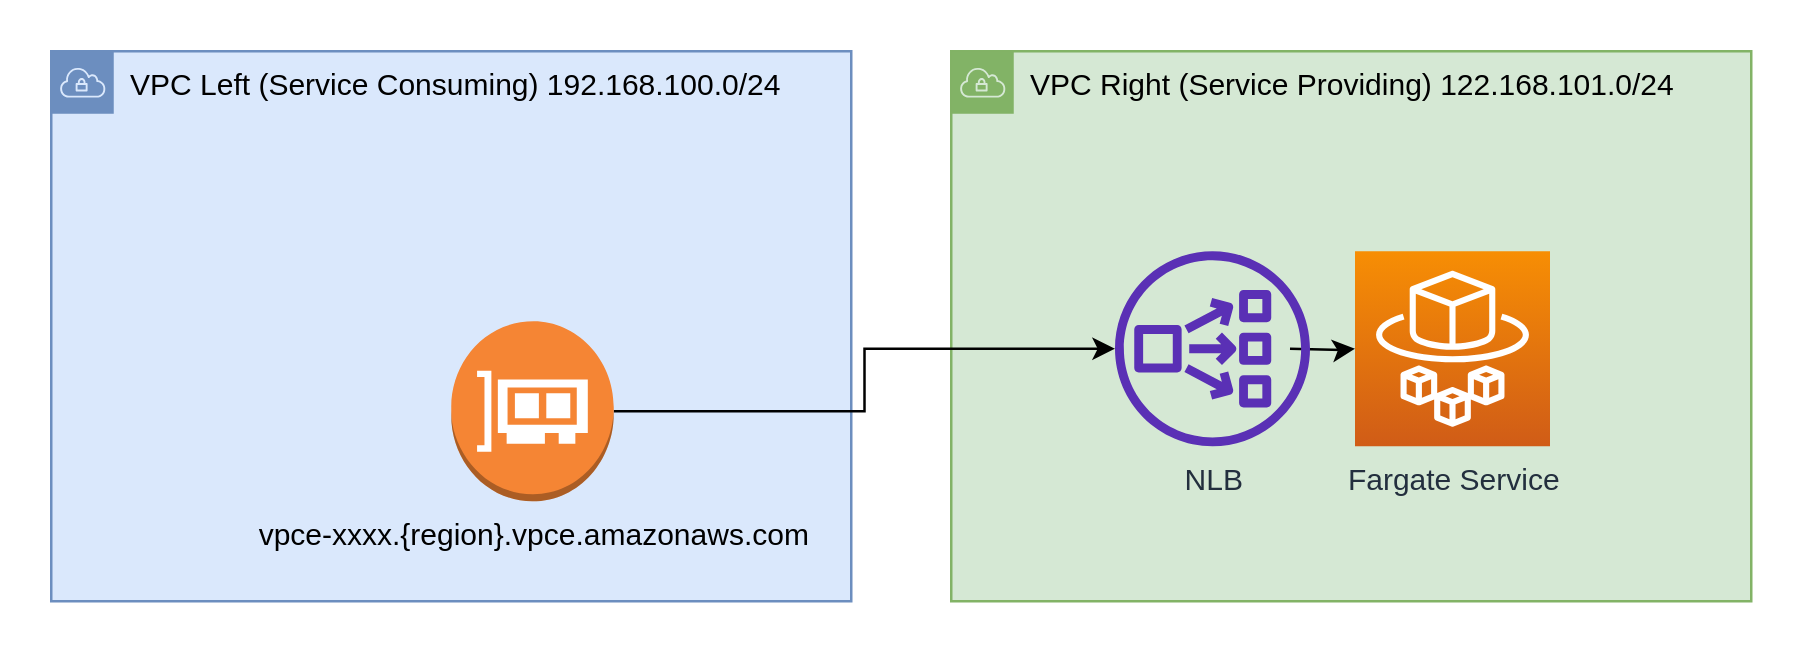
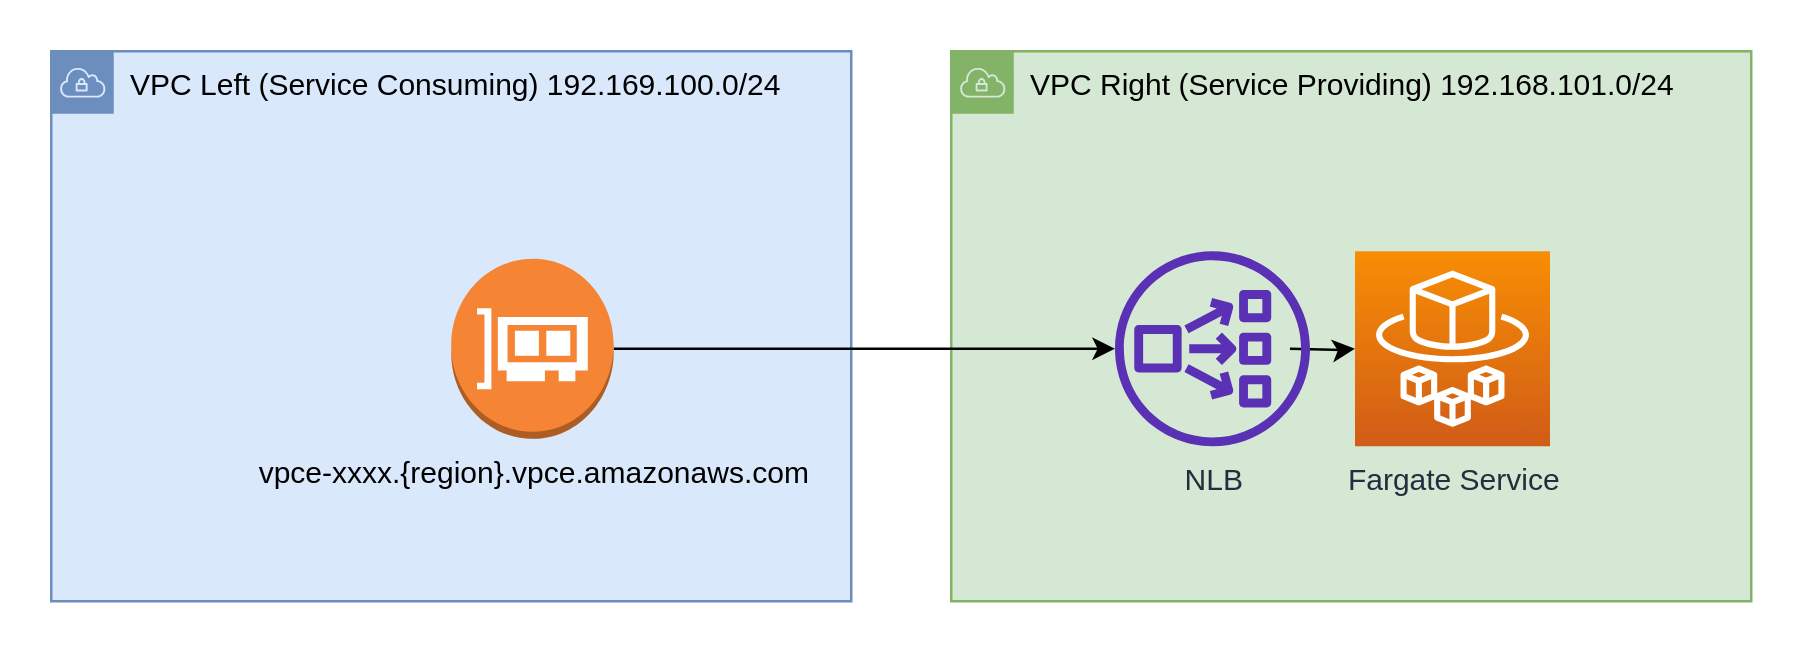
(474, 87) -> (474, 87)
(1375, 87) -> (1375, 87)
(533, 411) -> (533, 349)
